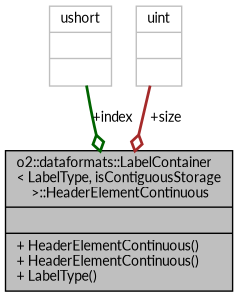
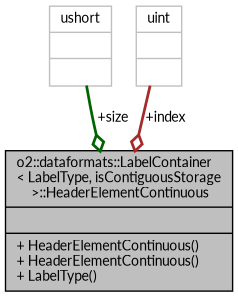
(111, 118) -> (111, 118)
(164, 118) -> (164, 118)
